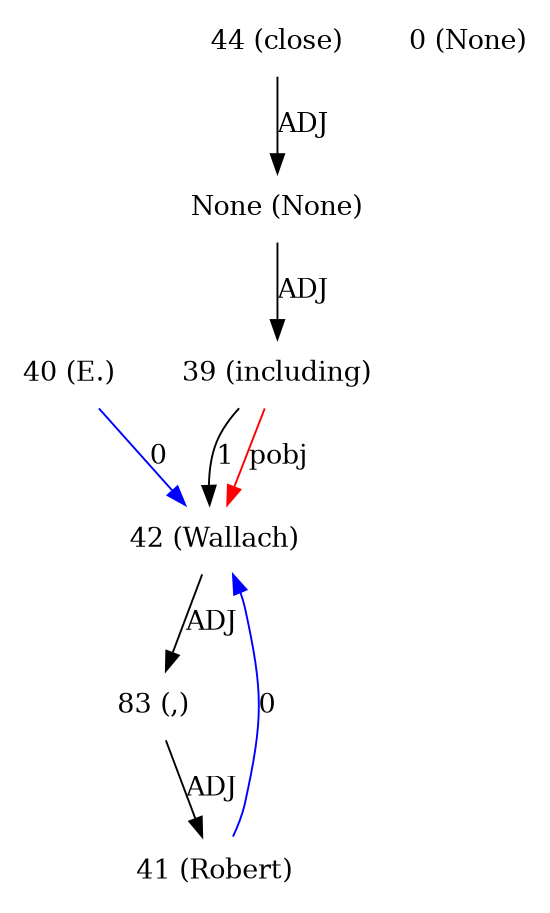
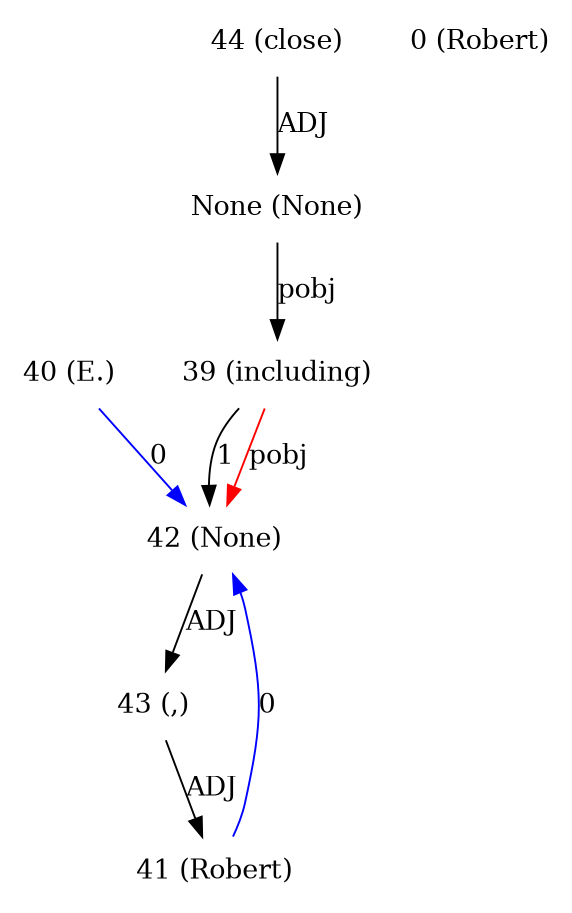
(468, 42) -> (480, 42)
(303, 291) -> (307, 291)
(215, 540) -> (215, 540)
(154, 706) -> (154, 706)
